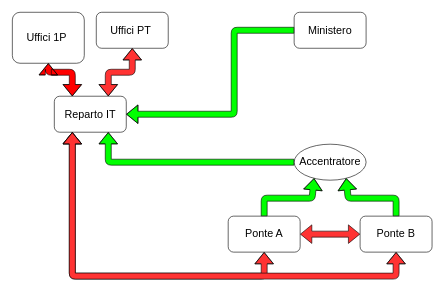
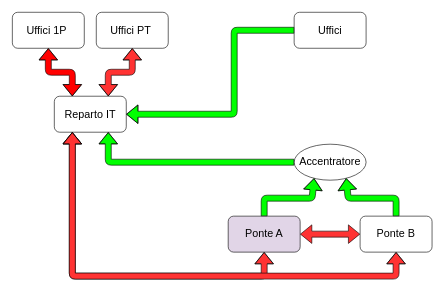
(330, 30) -> (330, 30)
(48, 38) -> (48, 30)
(264, 234) -> (264, 234)
